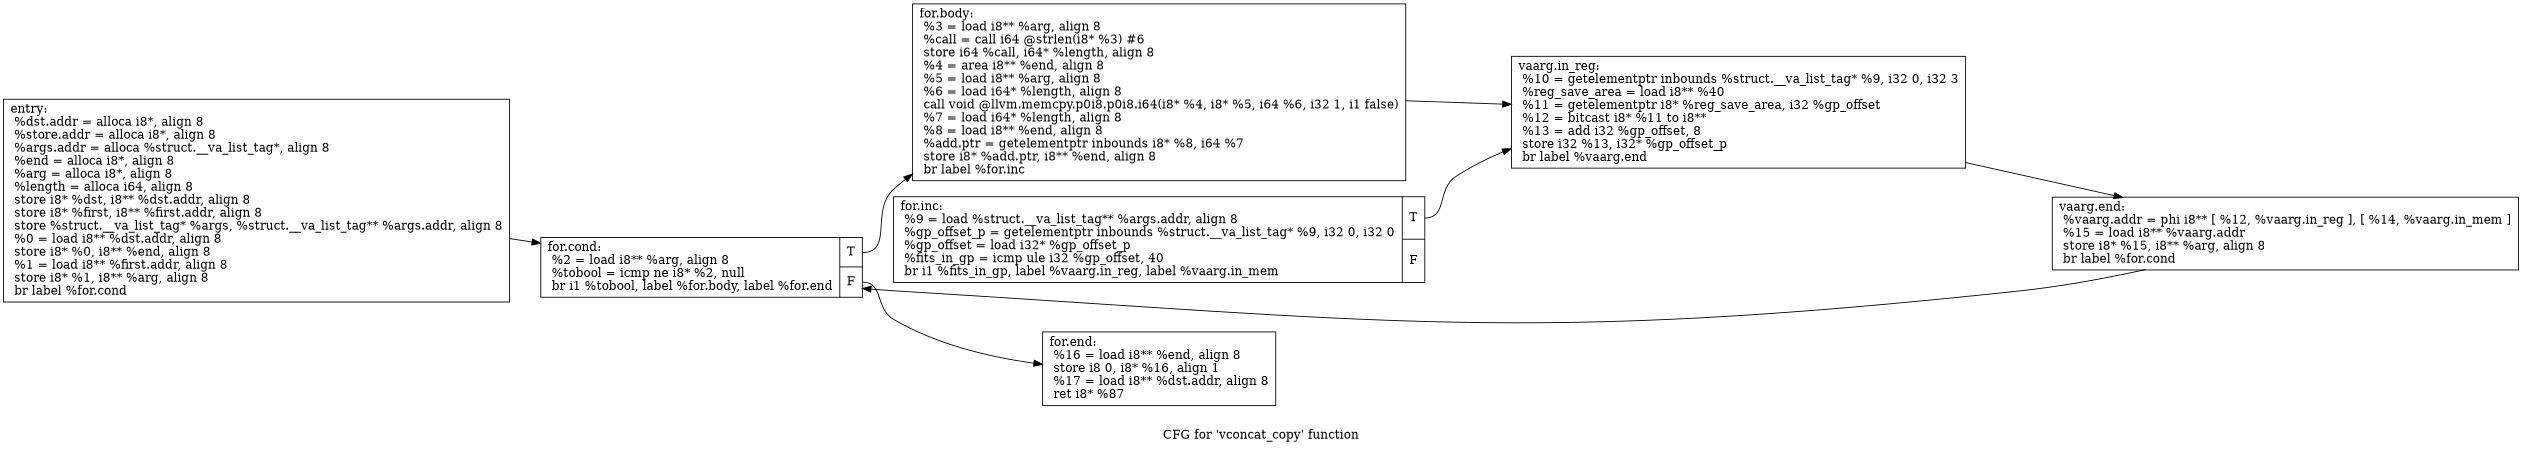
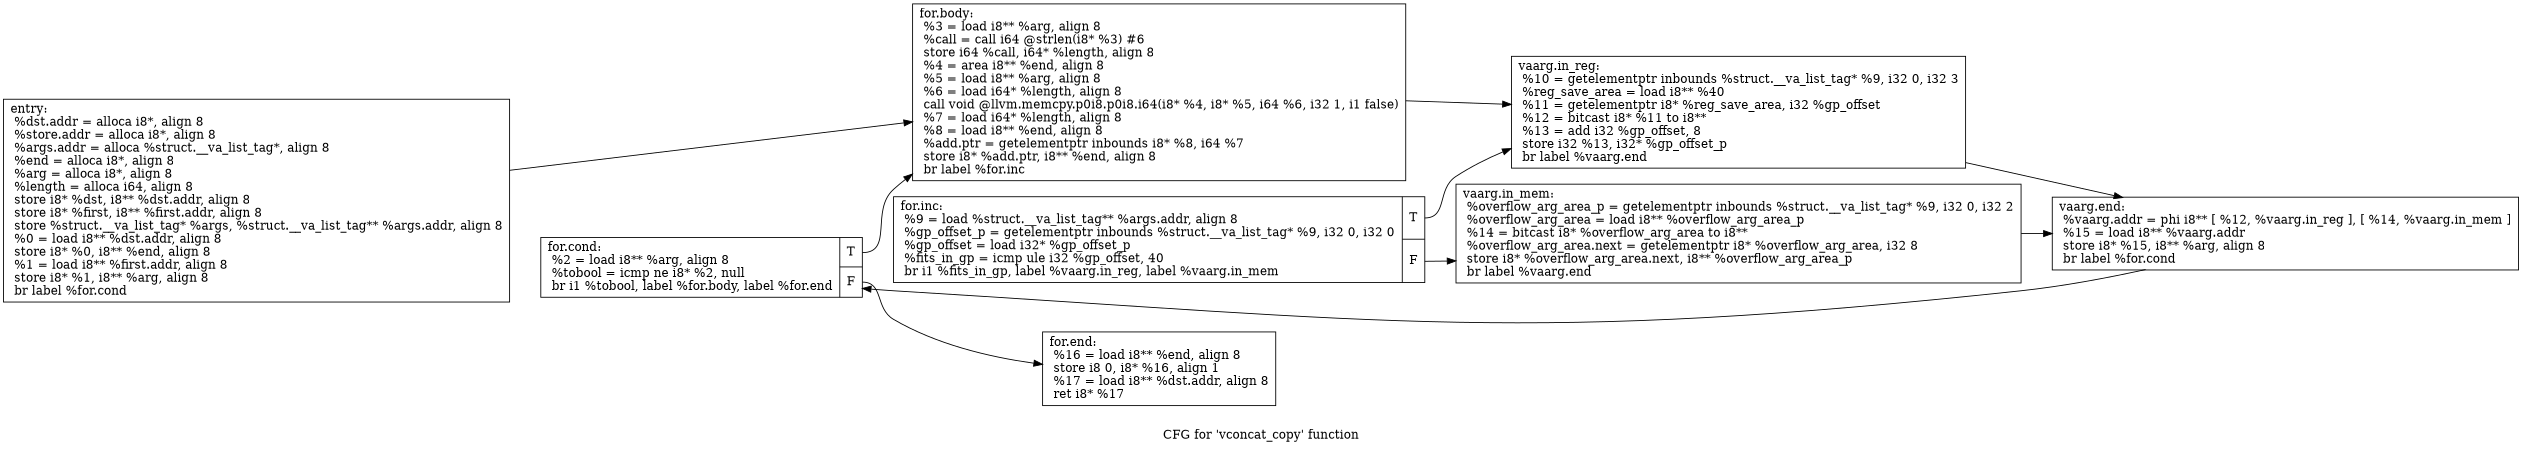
none -> (1739, 234)
(521, 240) -> (707, 147)
(1087, 394) -> (1087, 394)
